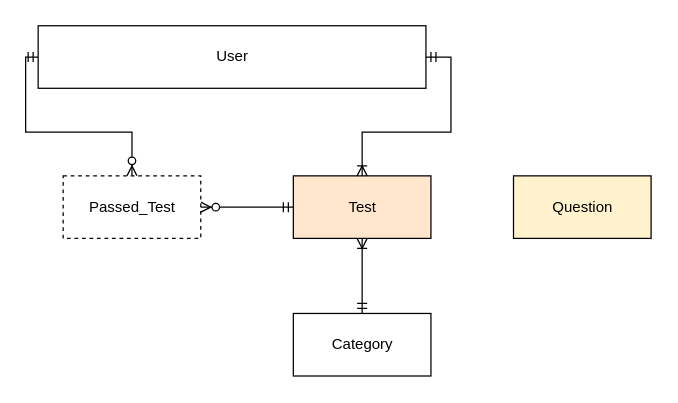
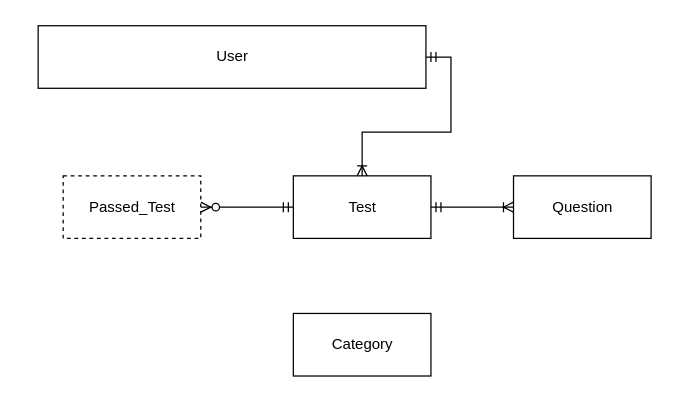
(57, 132) -> none
(362, 207) -> (362, 207)
none -> (472, 207)
(582, 207) -> (582, 207)
(362, 276) -> none
